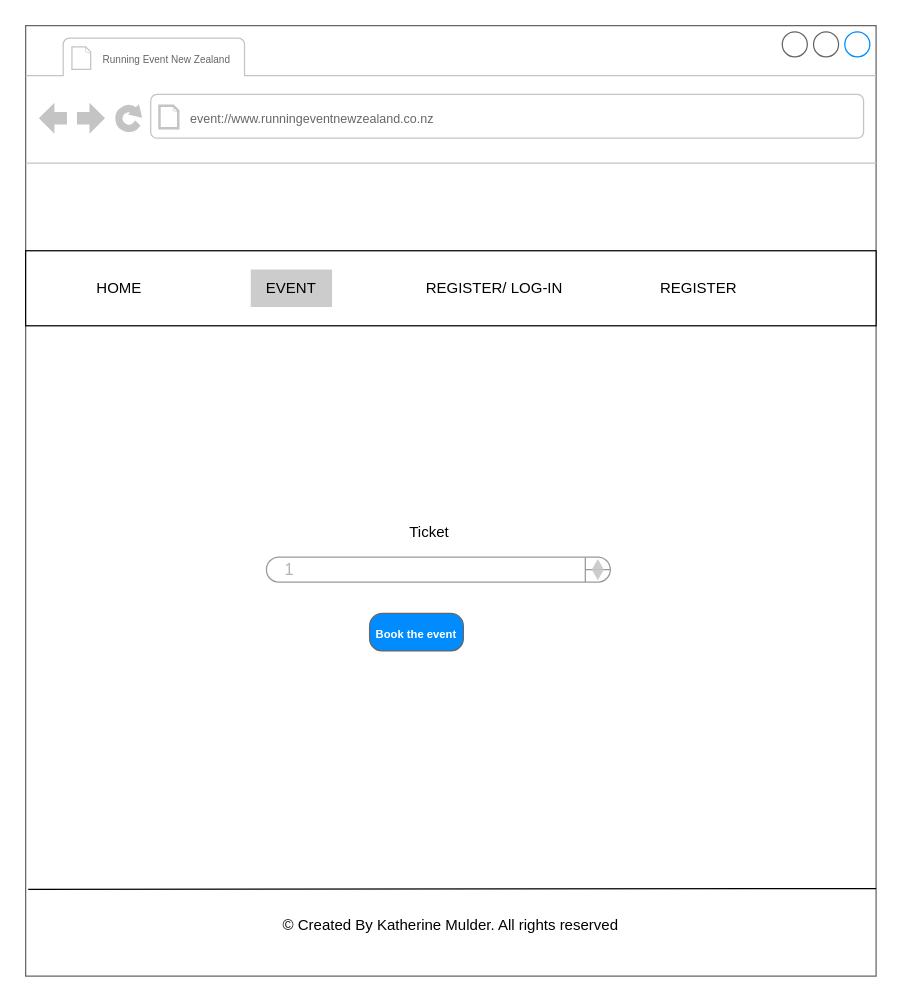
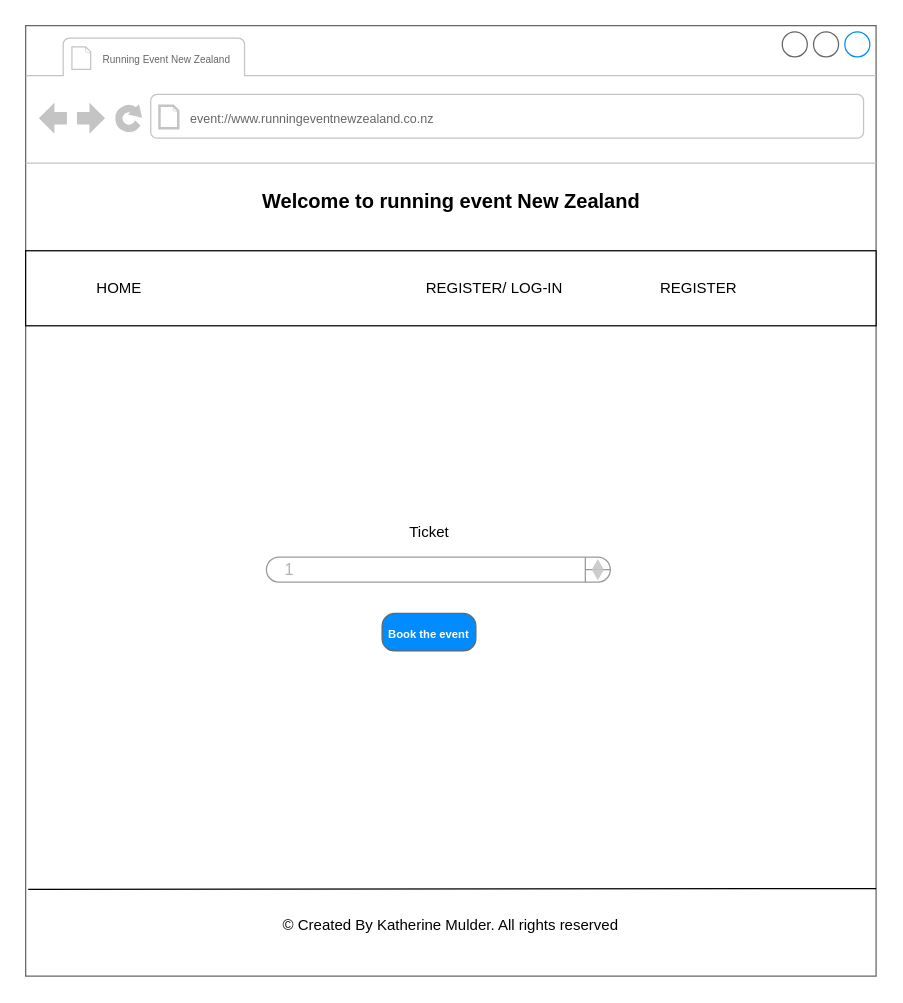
none -> (451, 201)
(291, 288) -> none
(416, 632) -> (429, 632)
